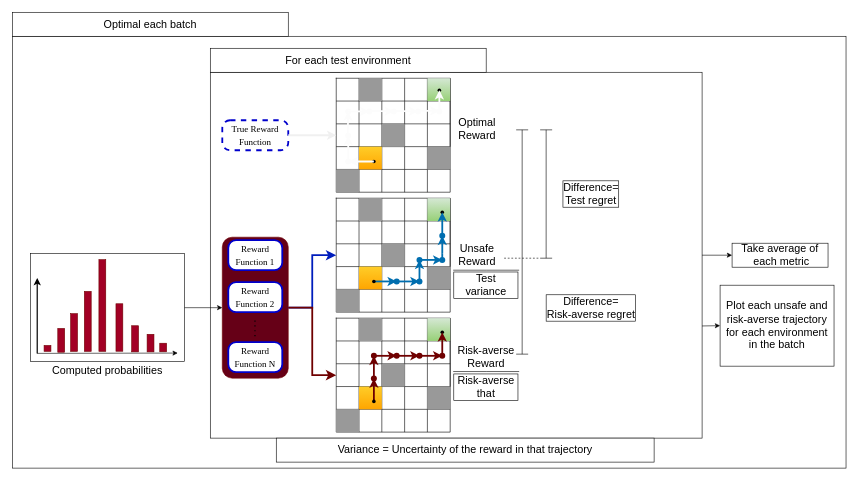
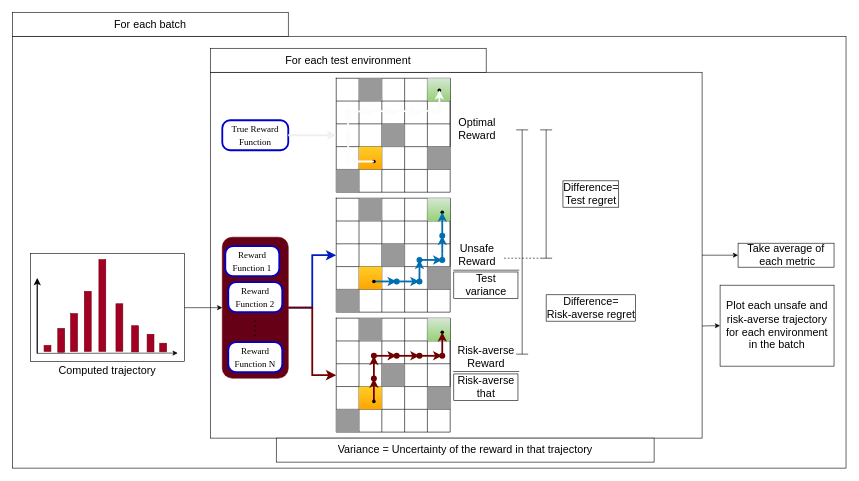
(150, 24) -> (150, 24)
(255, 135) -> (255, 135)
(255, 255) -> (252, 261)
(780, 255) -> (786, 255)
(107, 371) -> (107, 371)
